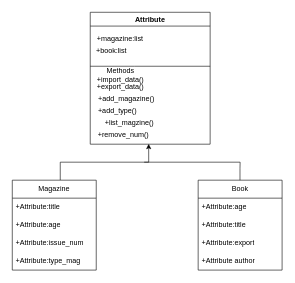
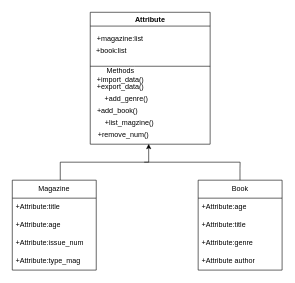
(127, 99) -> (127, 99)
(118, 111) -> (118, 111)
(234, 243) -> (232, 243)
